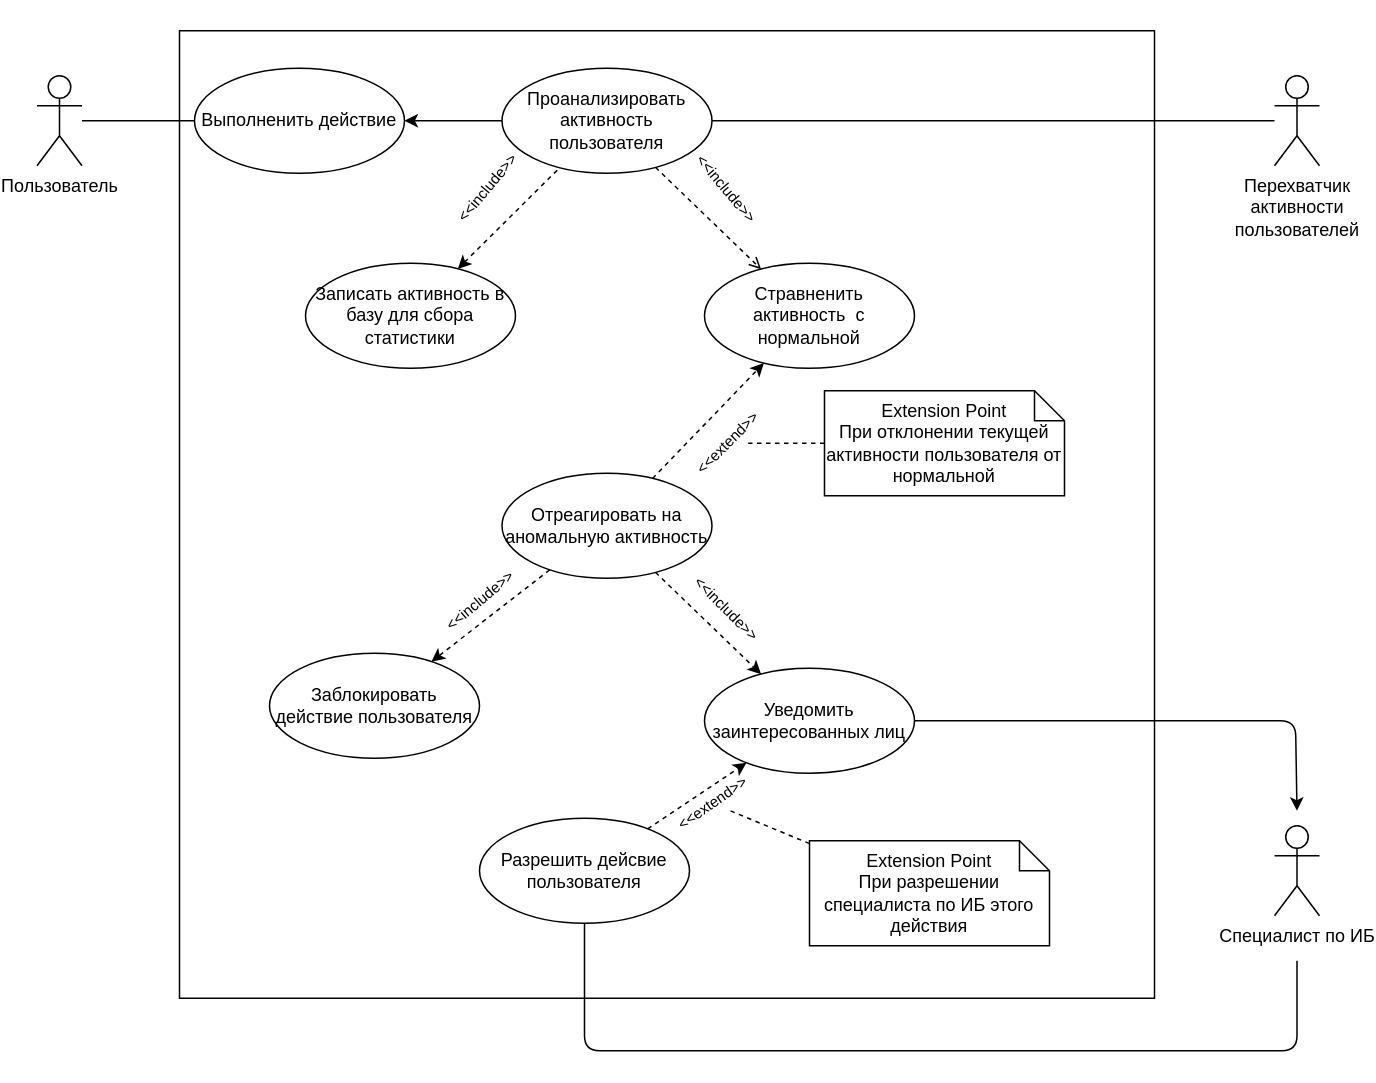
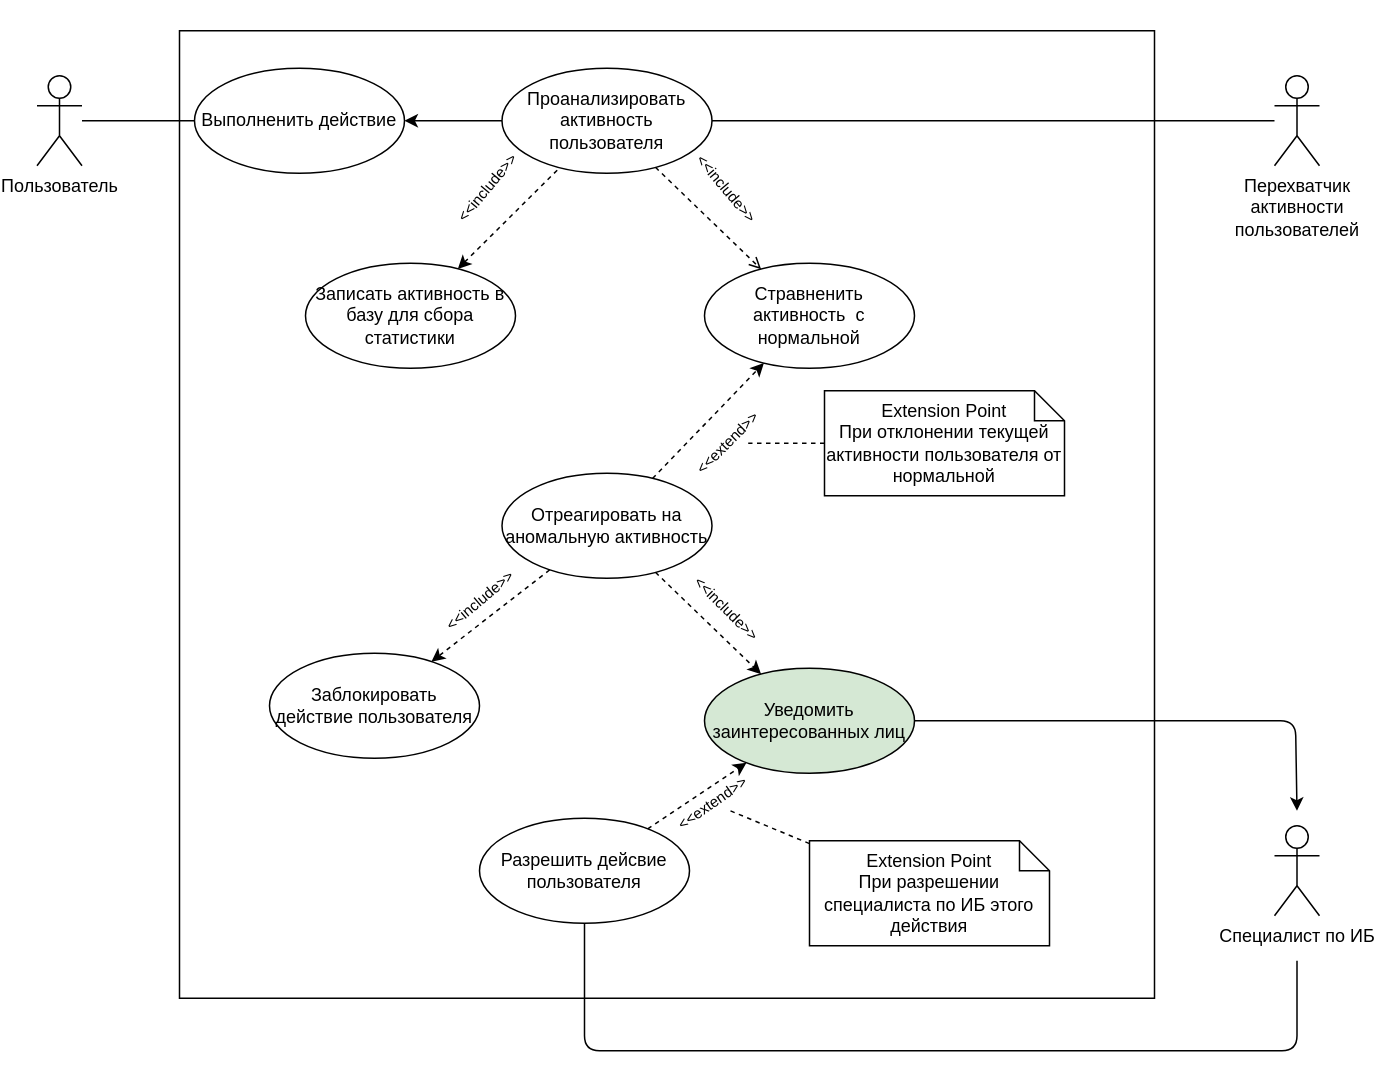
(809, 721) -> (809, 721)
